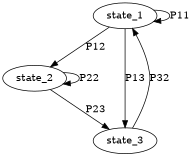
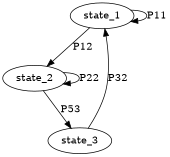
(125, 75) -> none
(96, 110) -> (71, 110)
